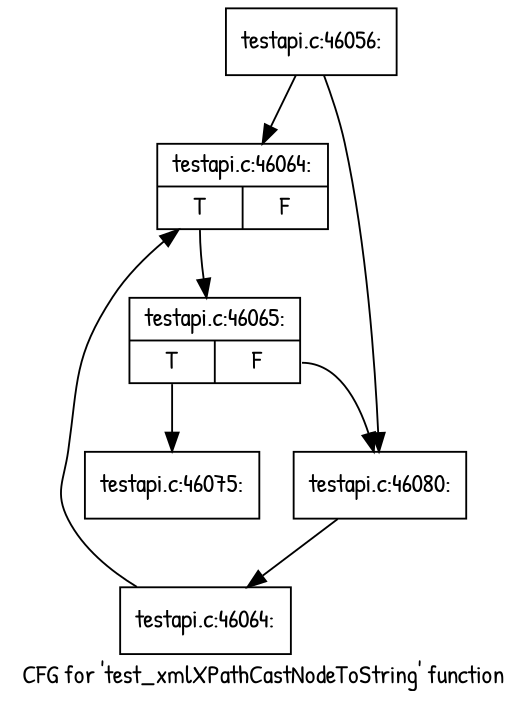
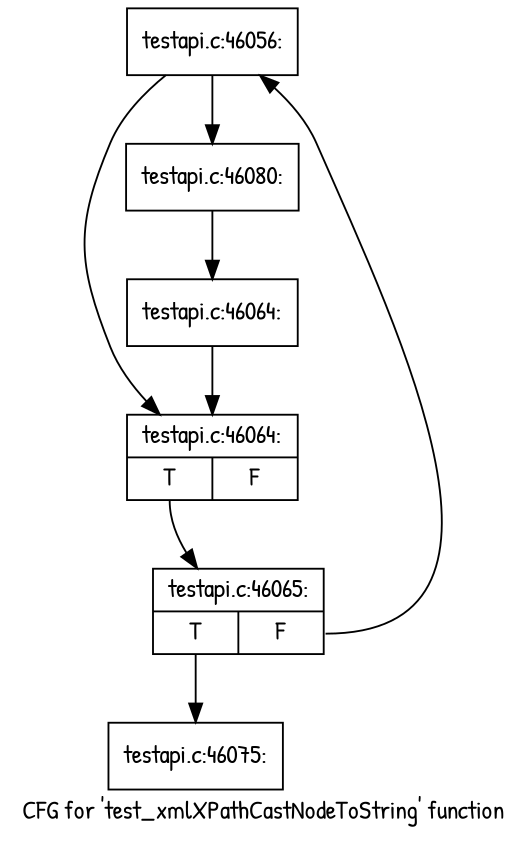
(346, 387) -> (414, 381)
